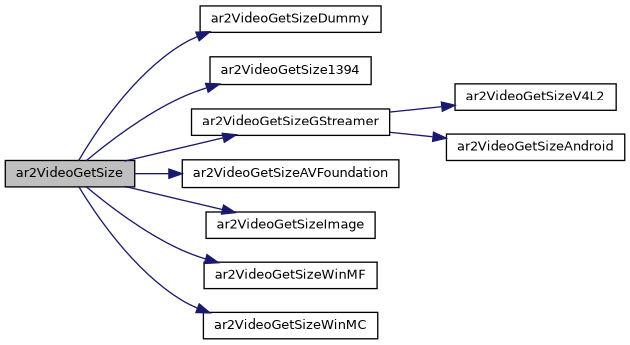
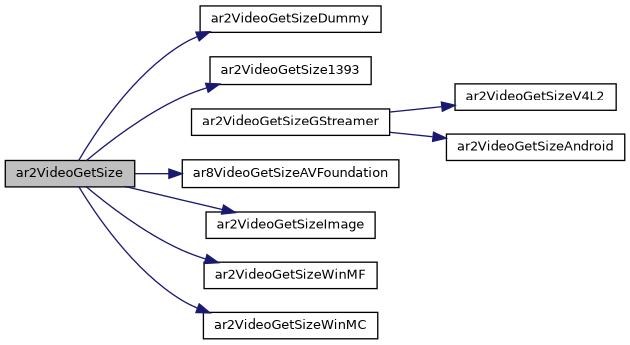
(291, 71) -> (291, 71)
(174, 149) -> none
(291, 174) -> (291, 174)
